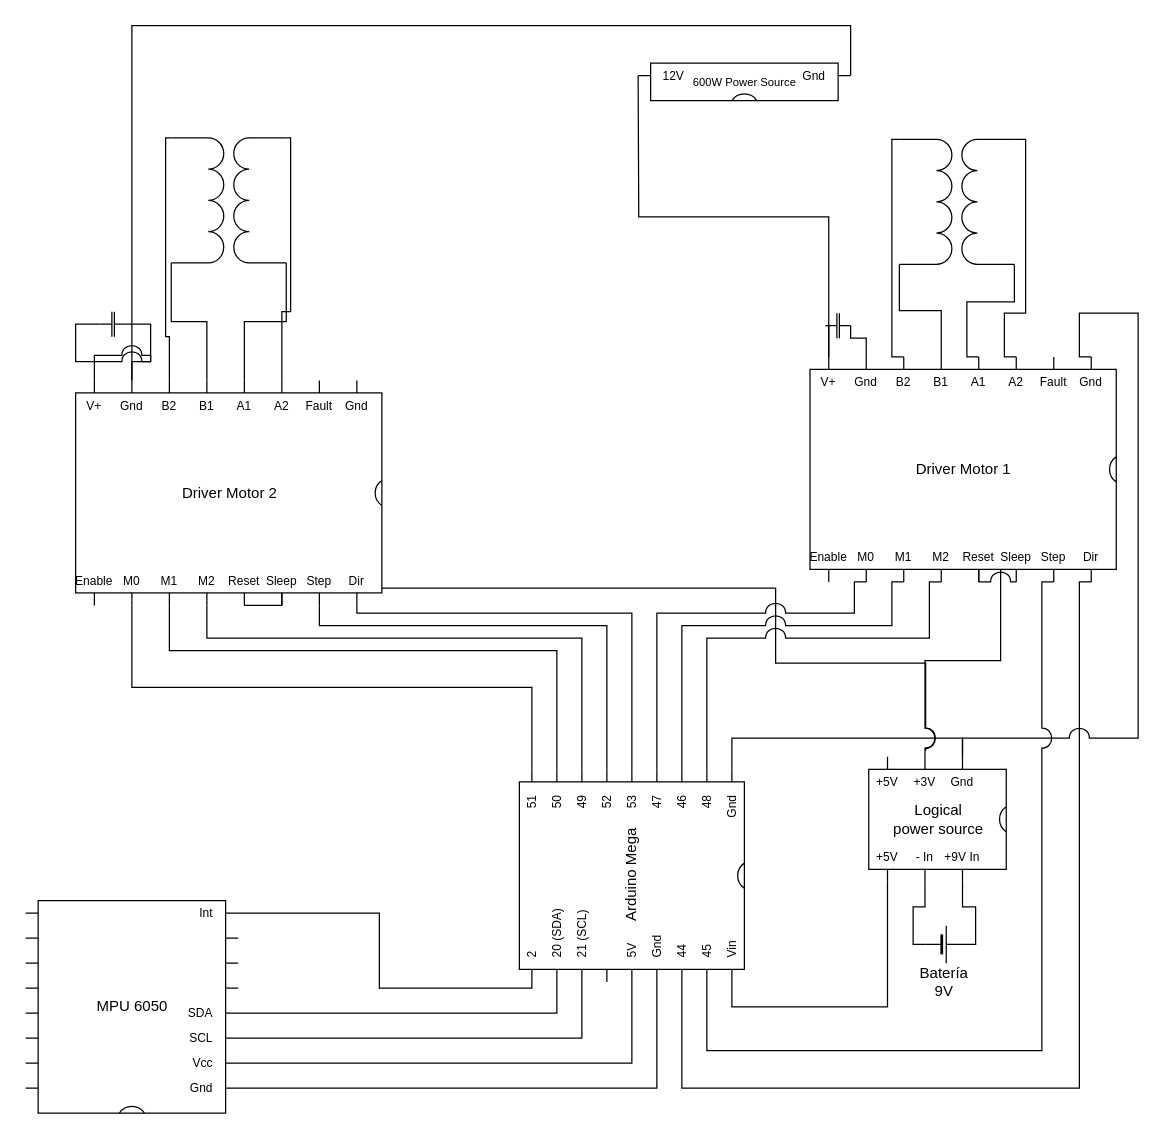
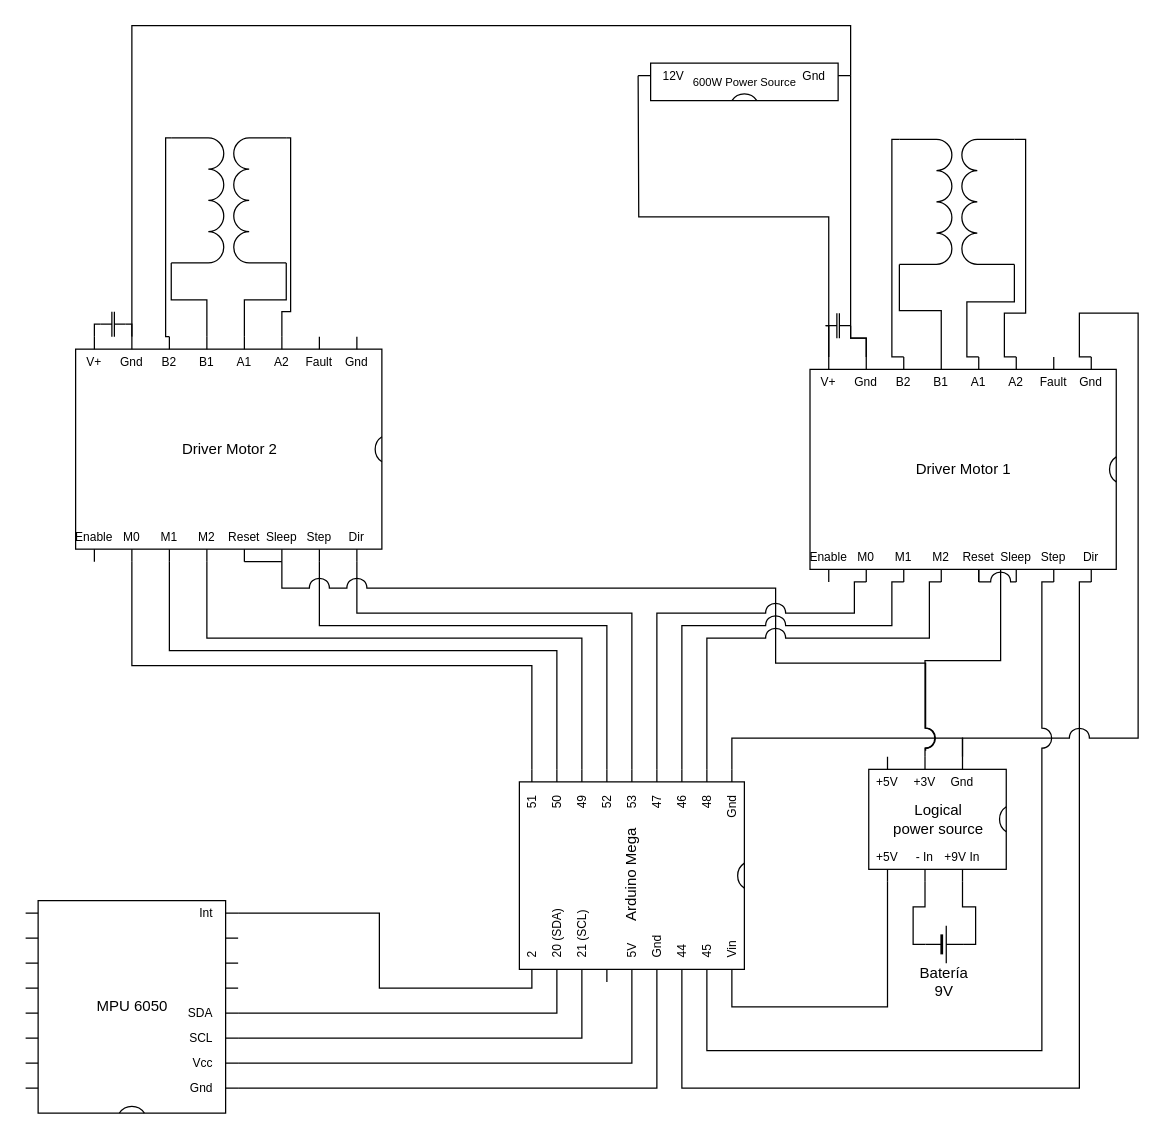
none -> (851, 200)
(229, 493) -> (229, 449)
